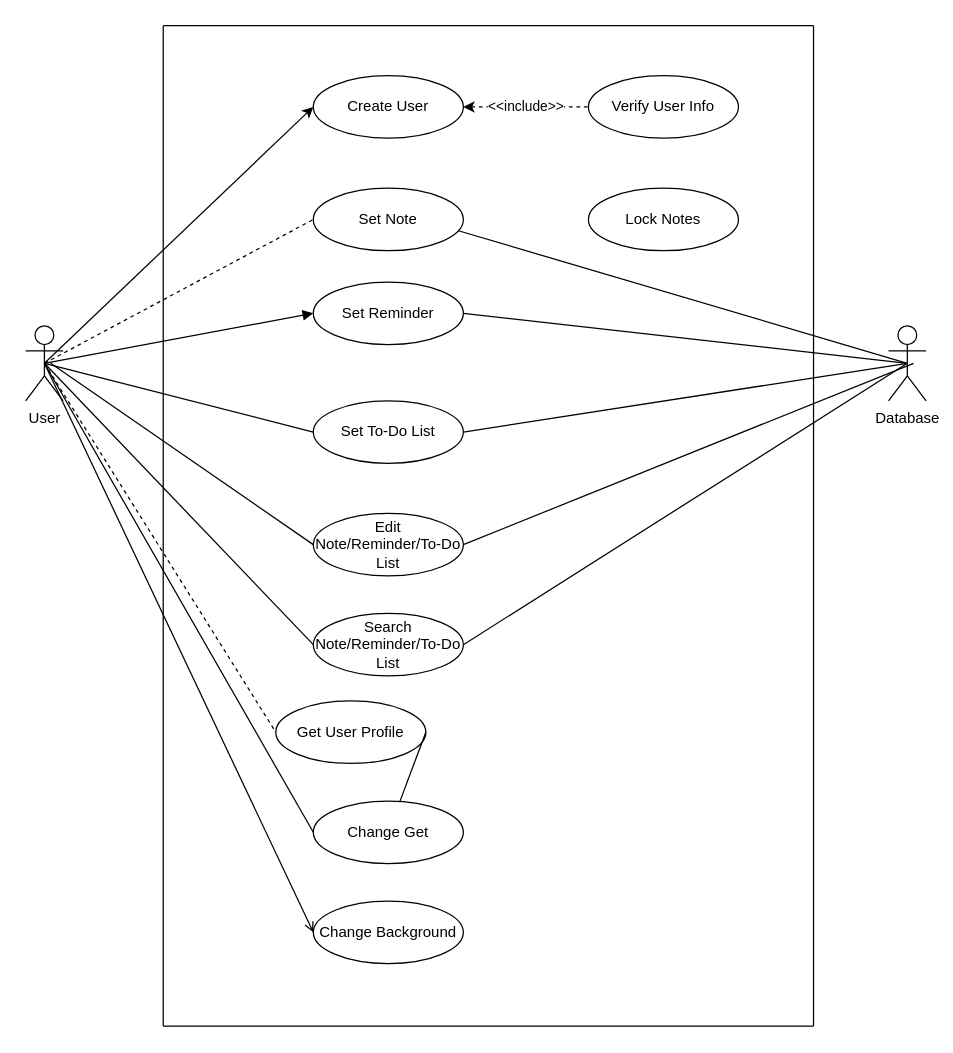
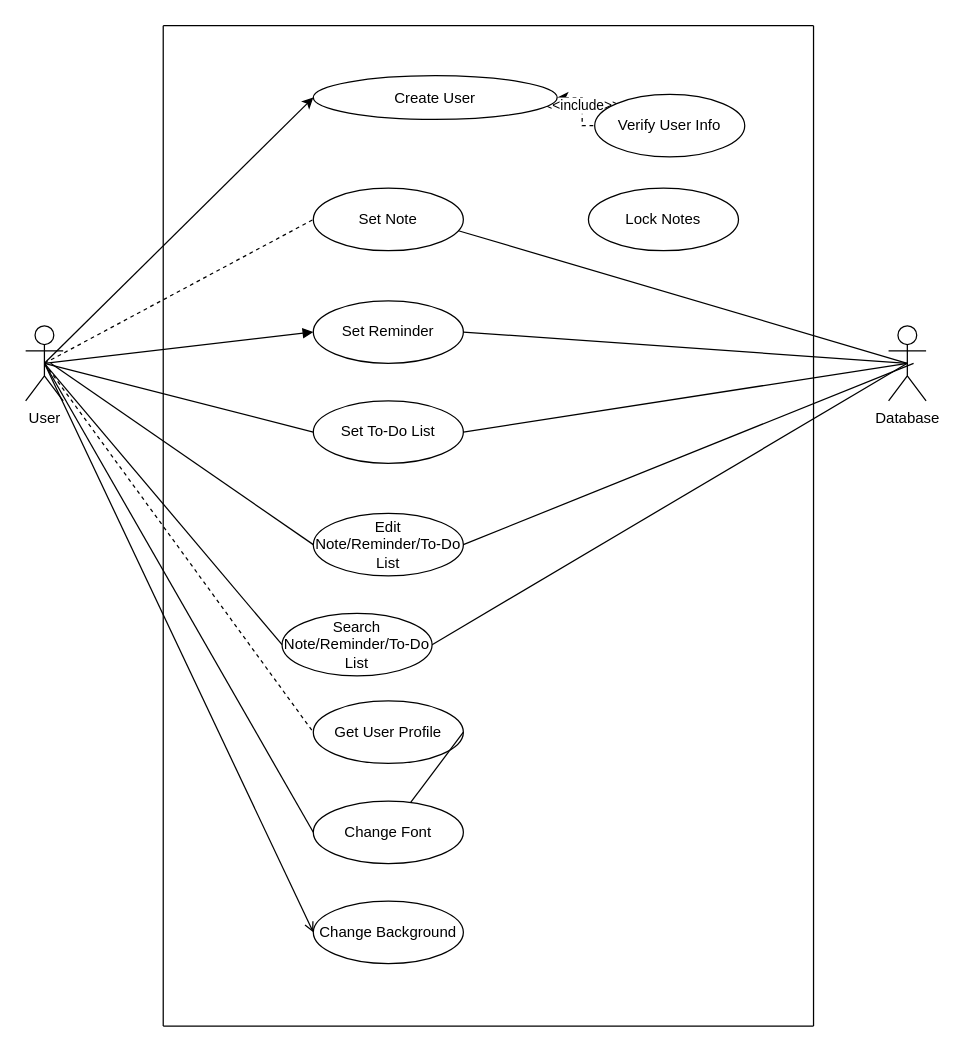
(388, 107) -> (435, 98)
(663, 107) -> (669, 126)
(388, 313) -> (388, 332)
(388, 644) -> (357, 644)
(351, 732) -> (388, 732)
(388, 832) -> (388, 832)
